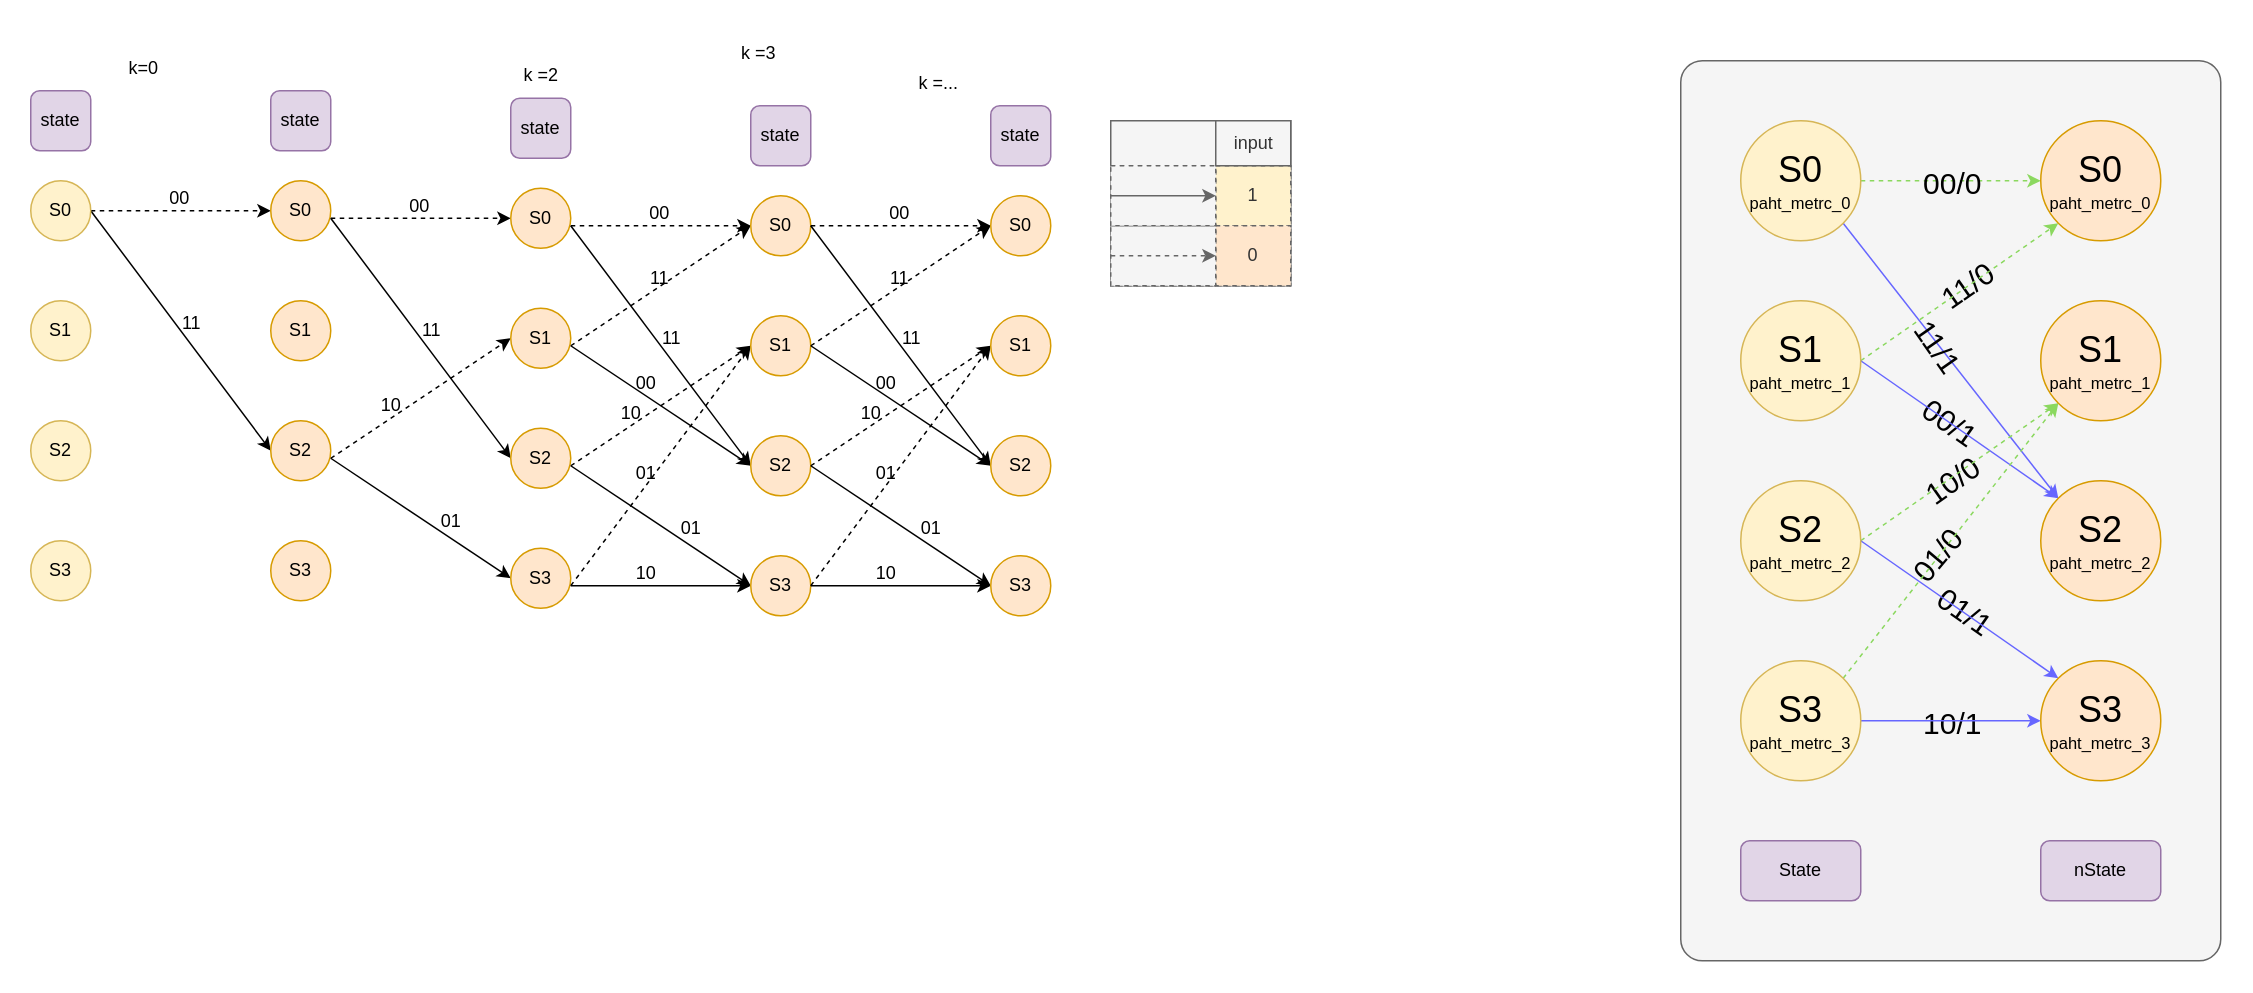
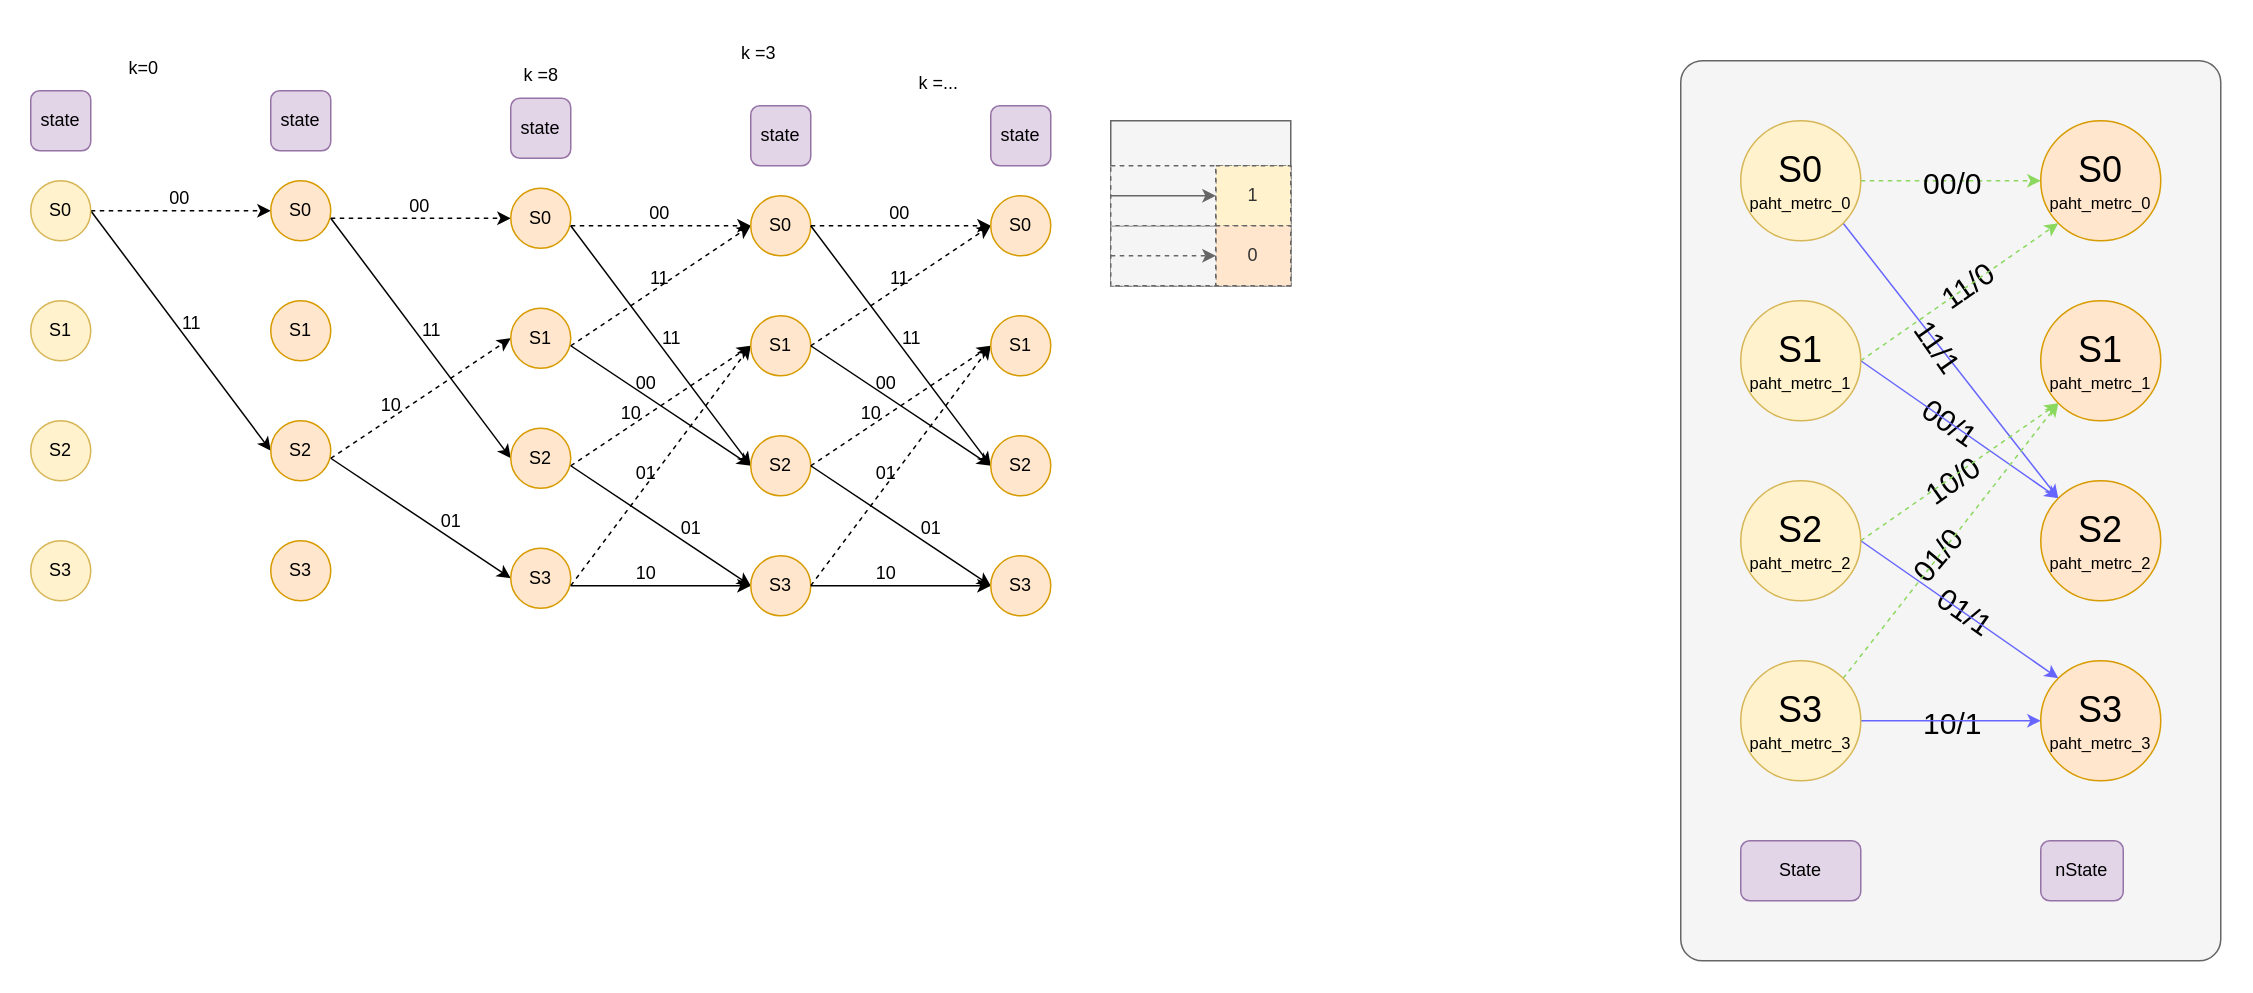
(542, 76) -> (542, 76)
(1253, 143) -> none
(2101, 871) -> (2082, 871)
